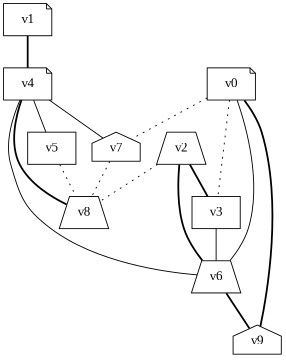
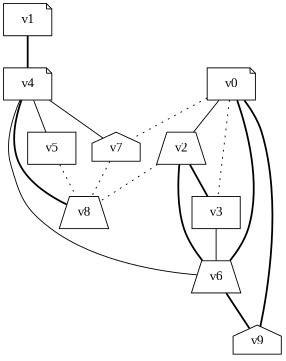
none -> (206, 116)
(253, 182) -> (253, 182)
